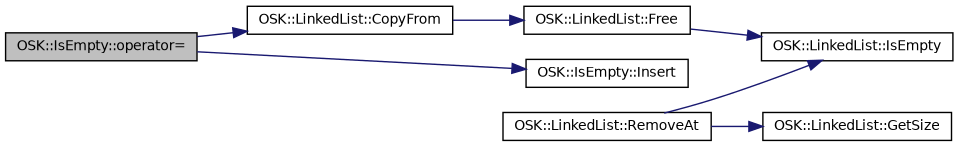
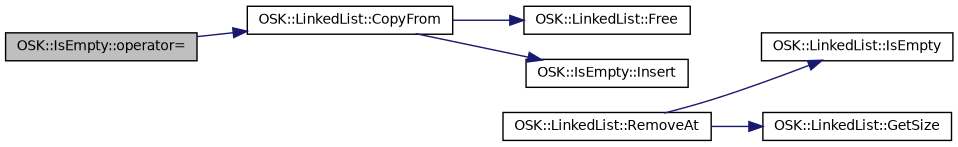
(719, 32) -> none
(355, 60) -> (472, 45)
